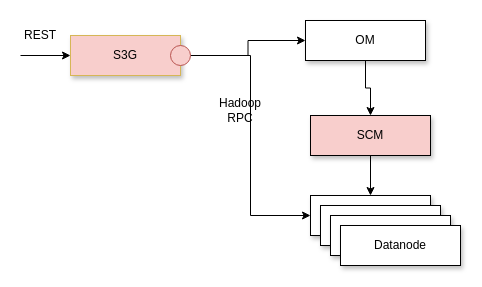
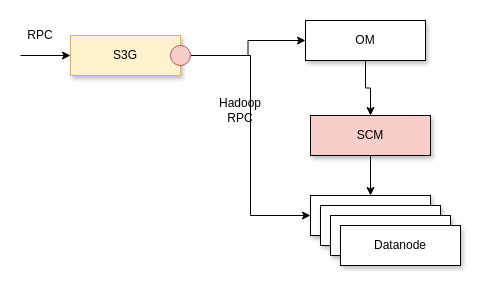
(41, 36) -> (41, 36)
(126, 56) -> (126, 56)
